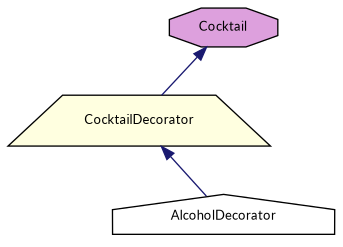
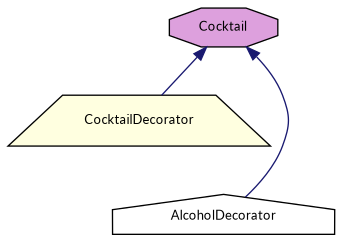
(189, 176) -> (287, 129)
